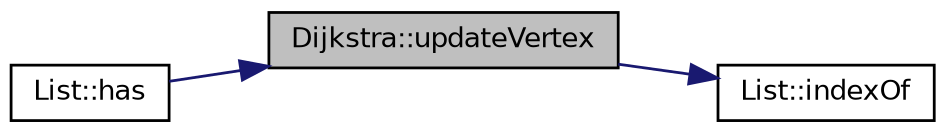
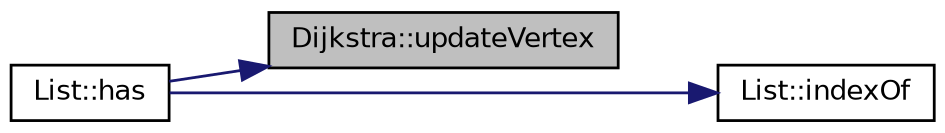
(654, 69) -> (429, 93)
